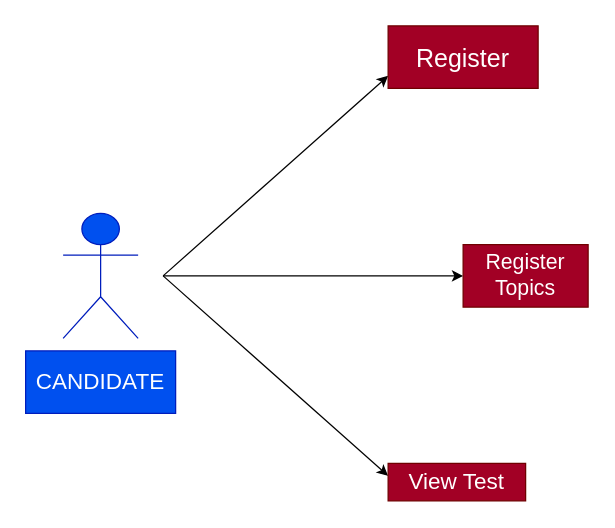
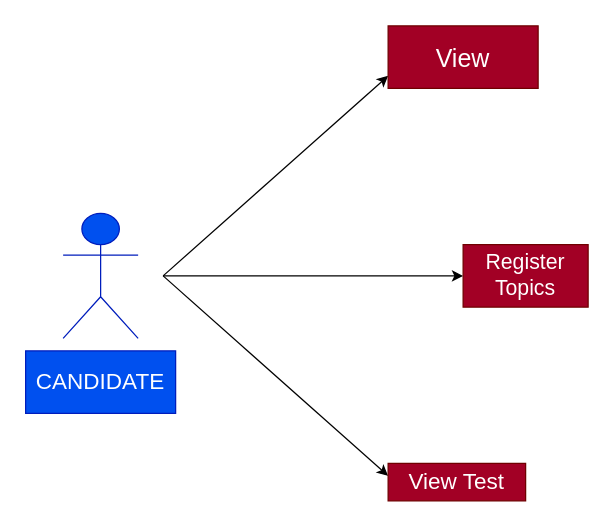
(463, 57) -> (463, 57)
